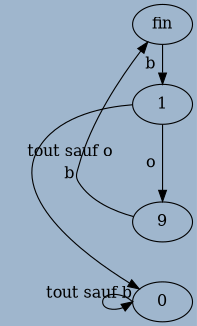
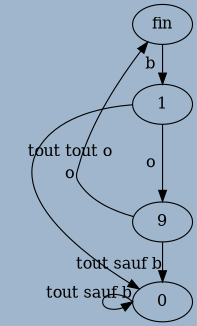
(70, 152) -> (70, 152)
(70, 174) -> (70, 174)
none -> (163, 256)
